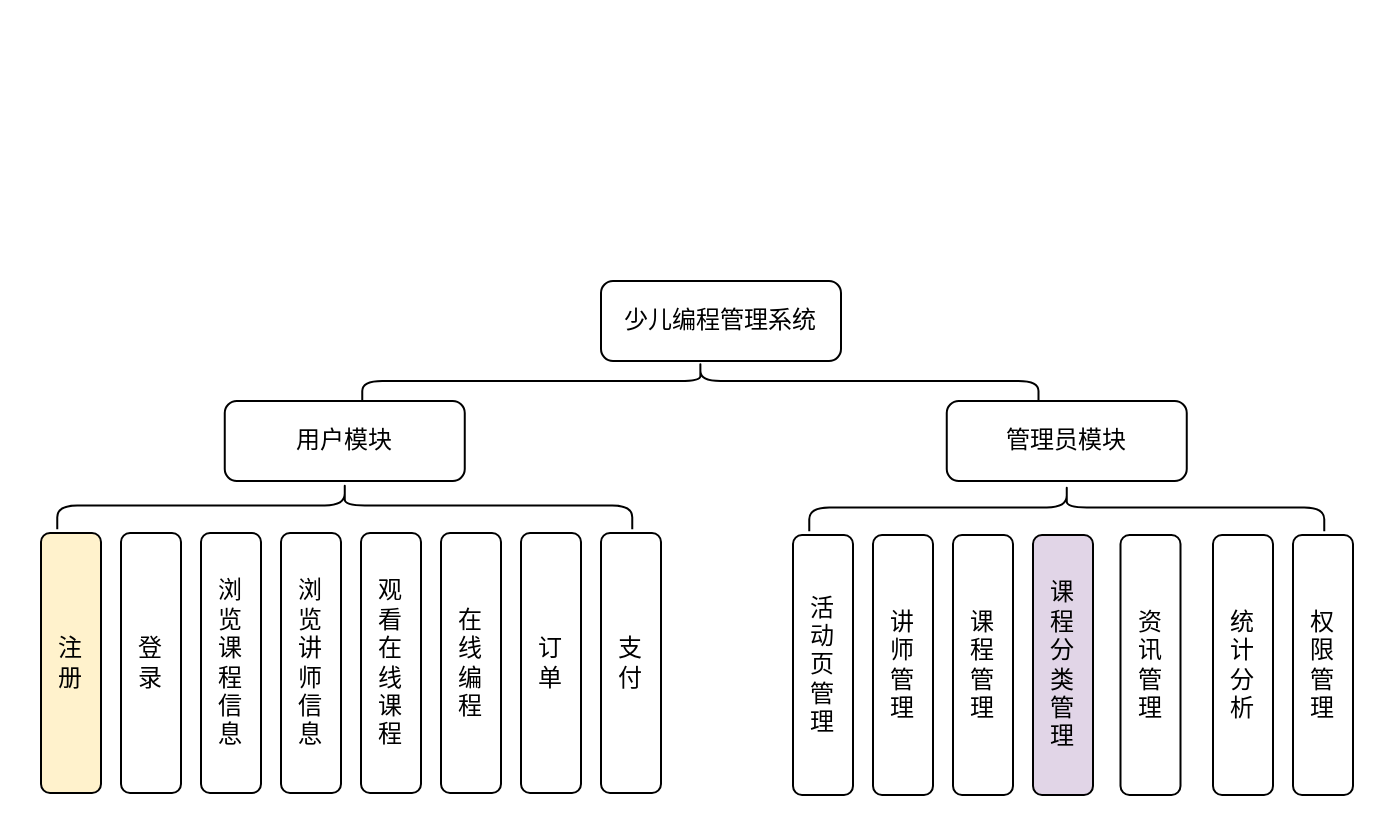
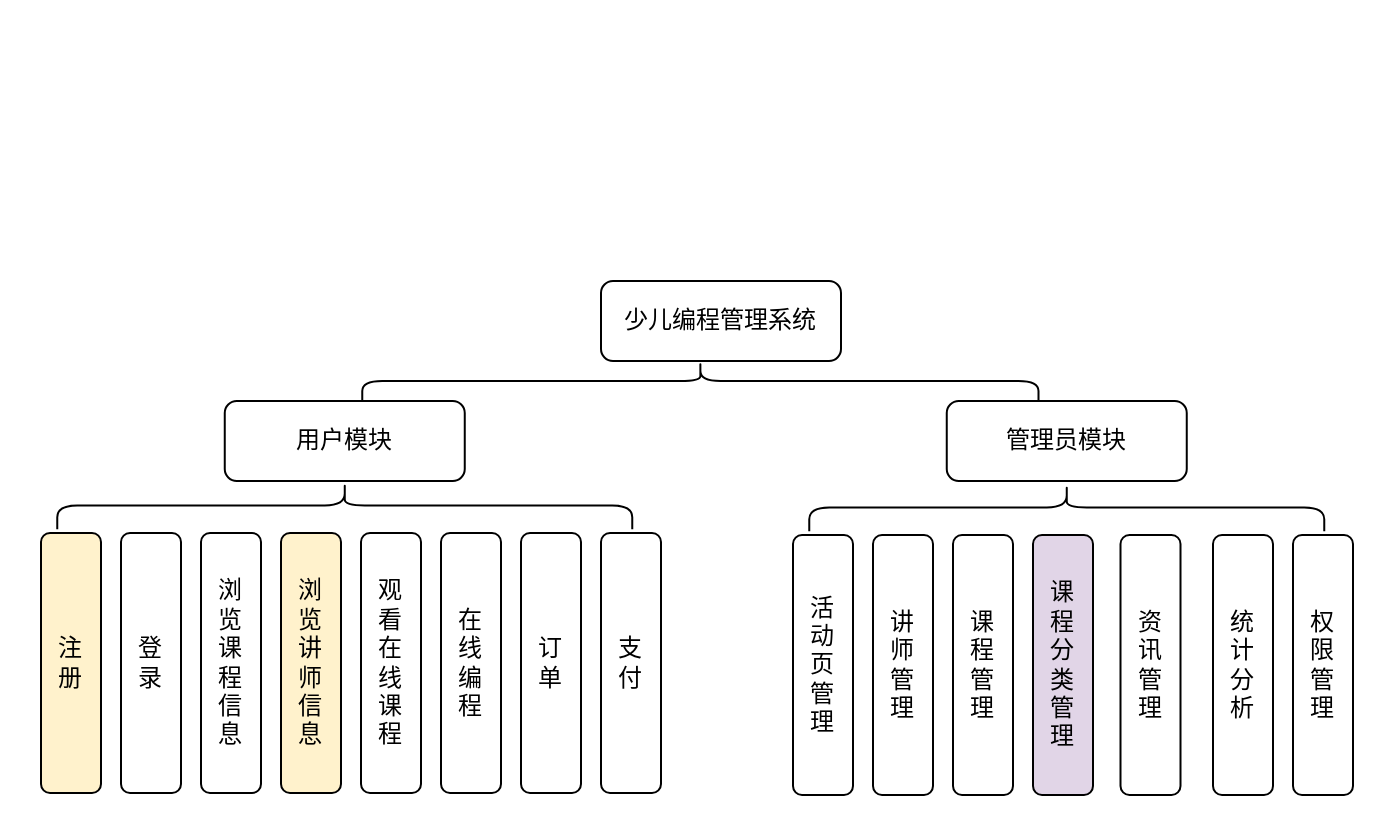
(311, 663) -> (311, 663)
